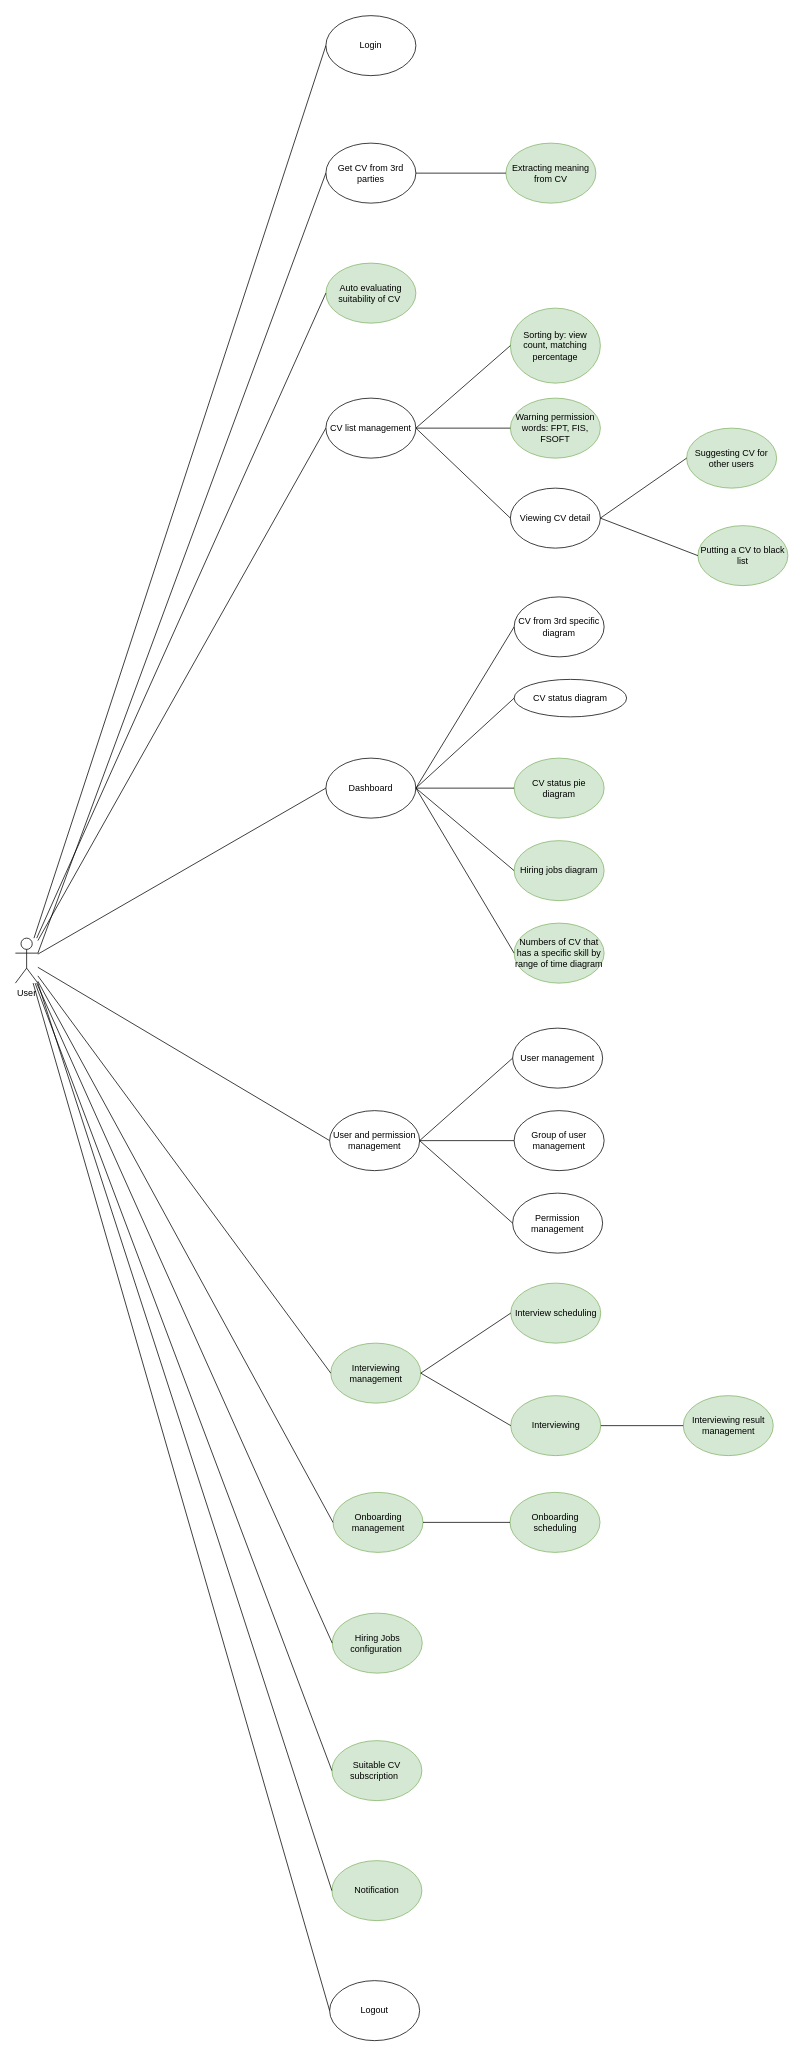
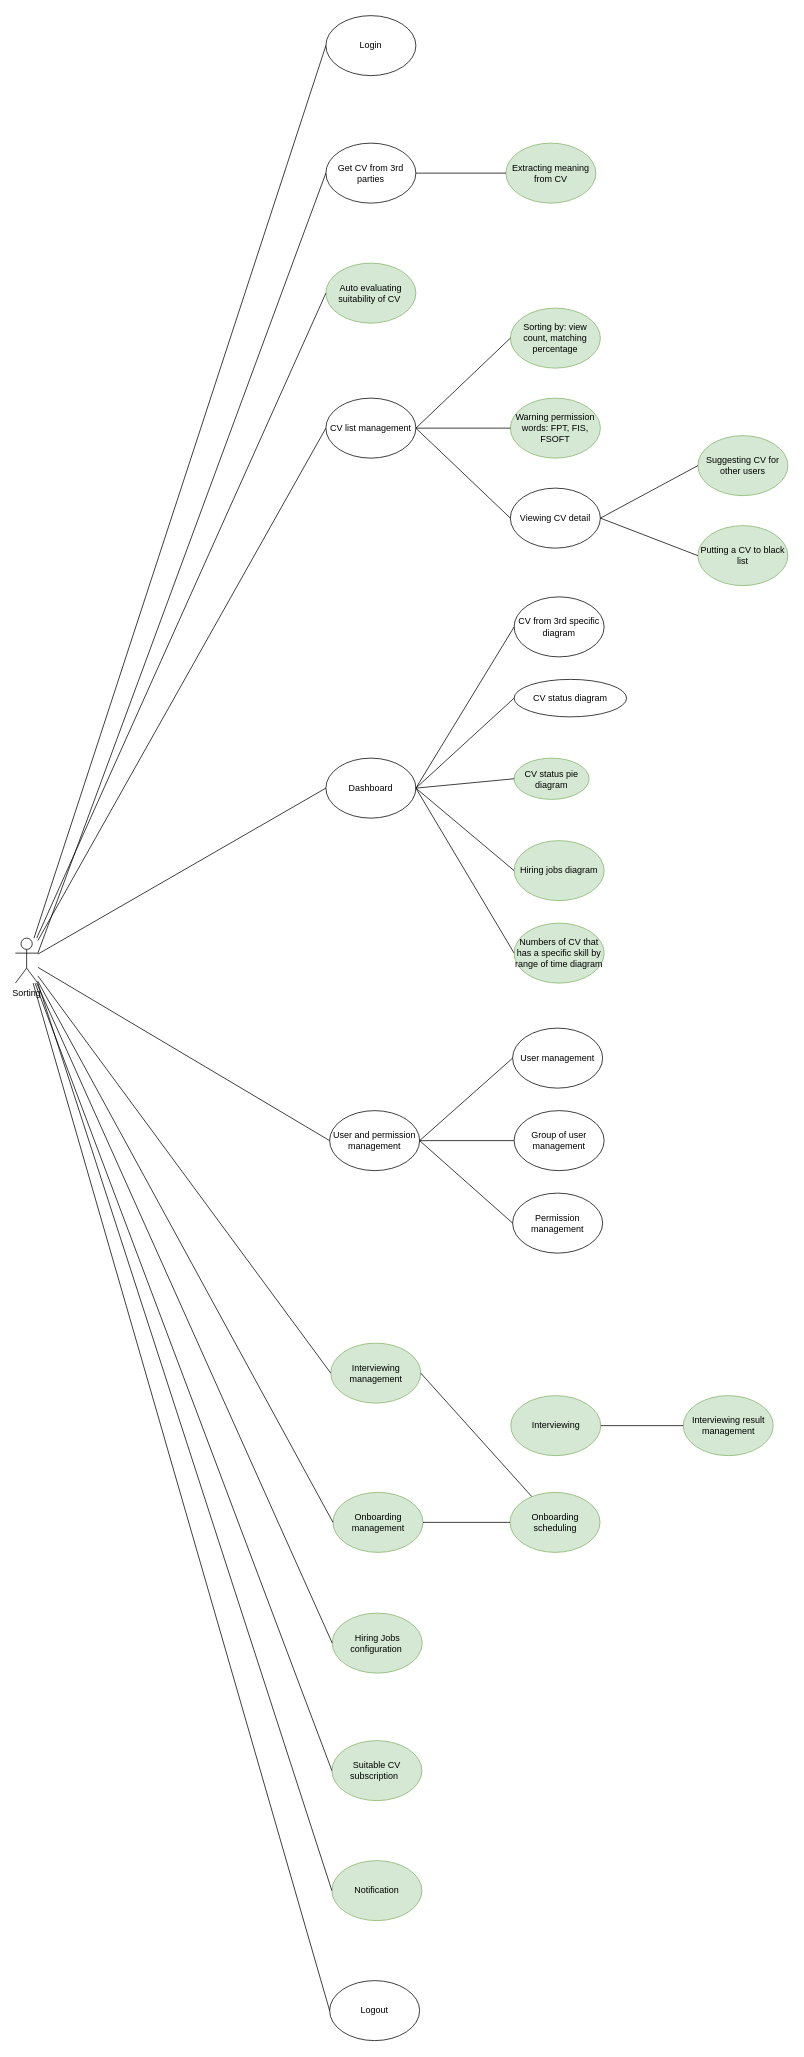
(555, 345) -> (555, 338)
(732, 458) -> (743, 465)
(559, 788) -> (552, 779)
(27, 994) -> (27, 994)
(556, 1313) -> none
(467, 1342) -> none
(466, 1399) -> (476, 1435)
